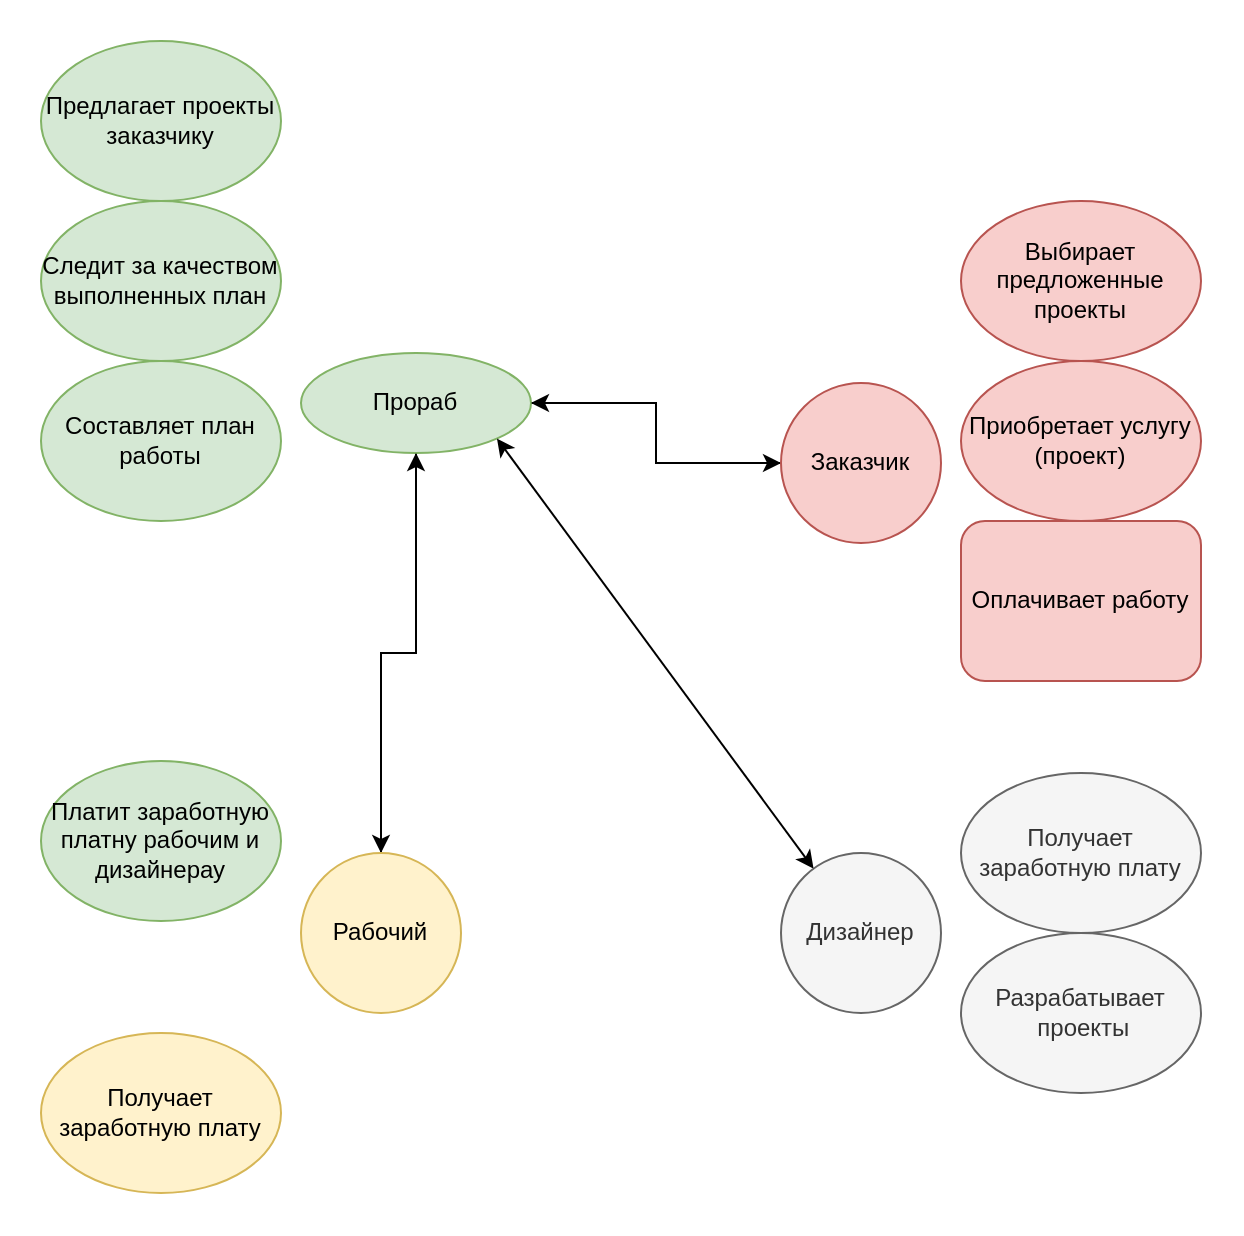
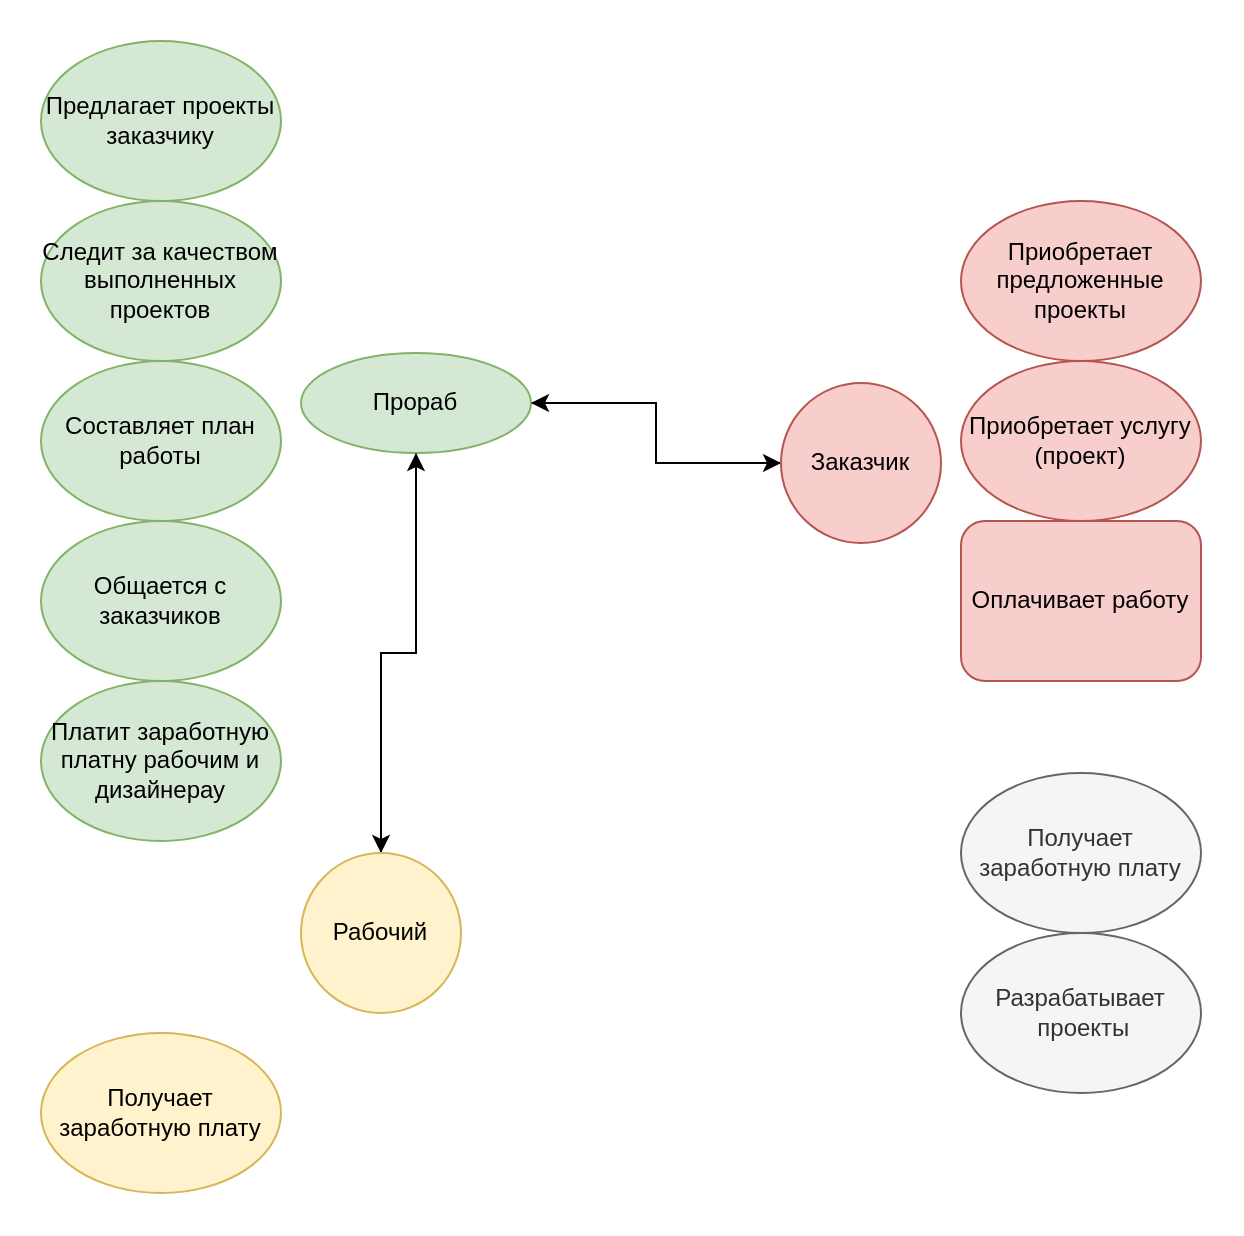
(161, 281) -> (161, 281)
(1081, 281) -> (1081, 281)
none -> (161, 601)
(655, 654) -> none
(161, 841) -> (161, 761)
(861, 933) -> none
